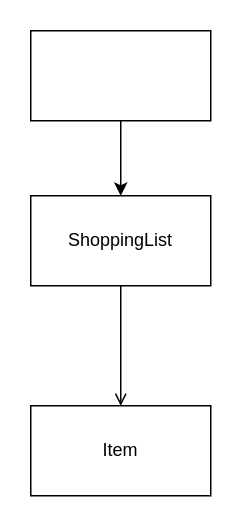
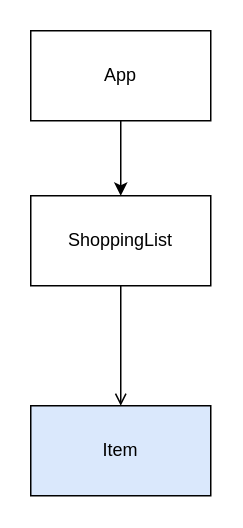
none -> (121, 76)
(121, 451) -> (121, 451)
